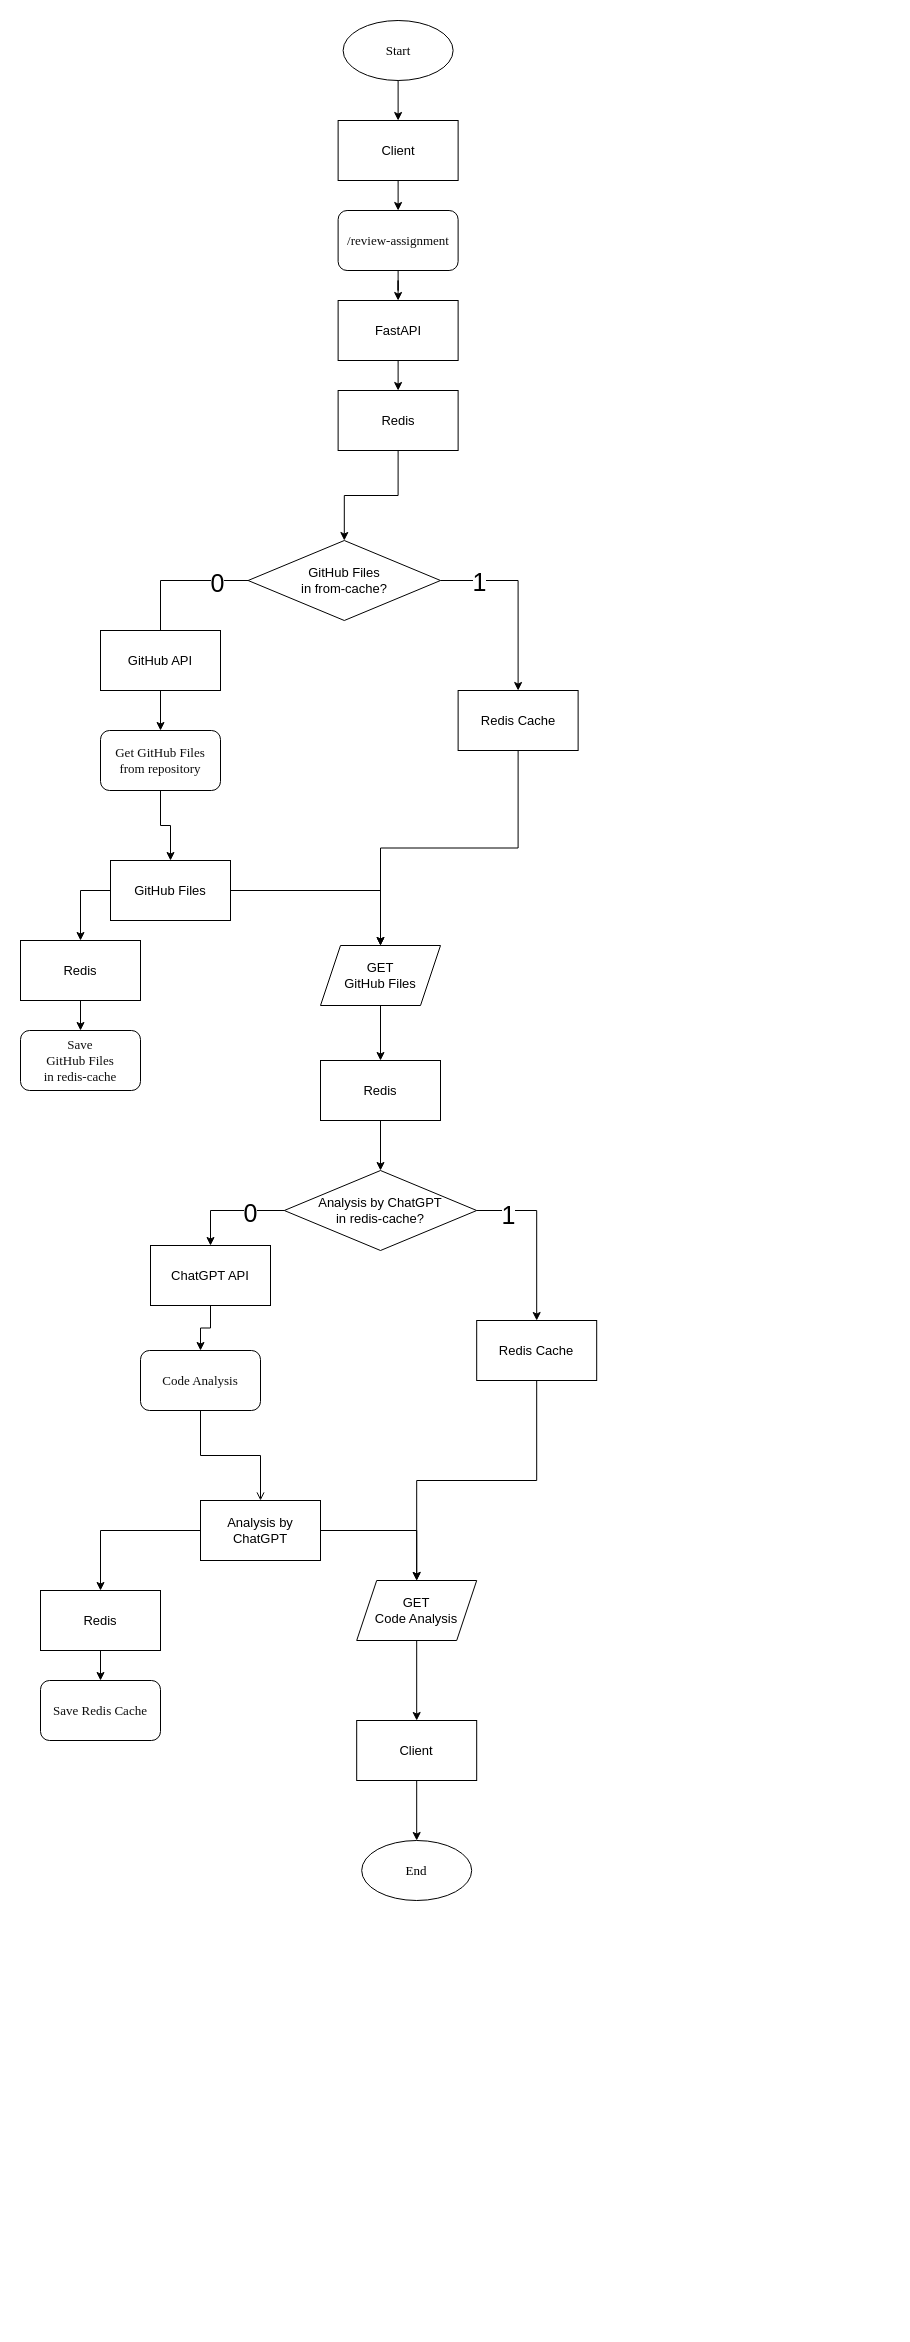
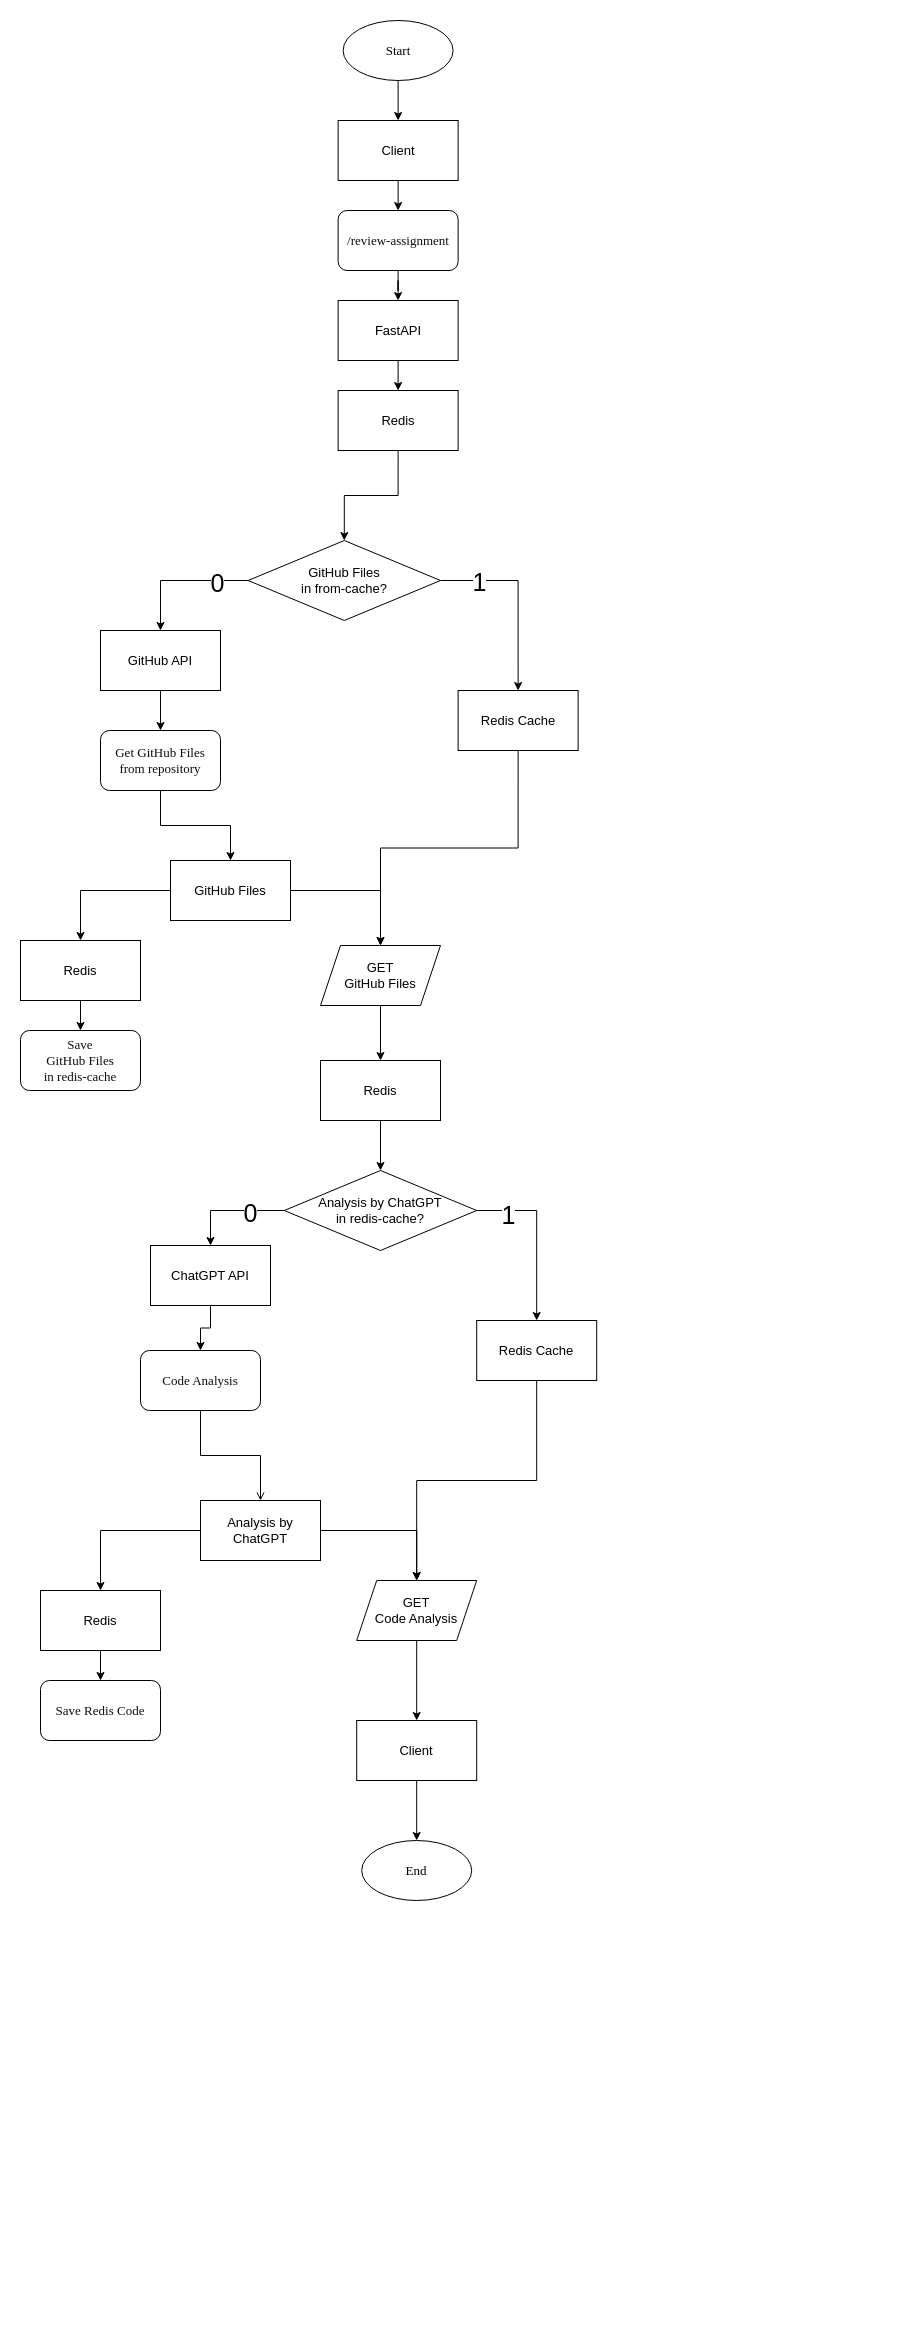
(161, 625) -> (161, 622)
(171, 891) -> (231, 891)
(101, 1711) -> (101, 1711)
